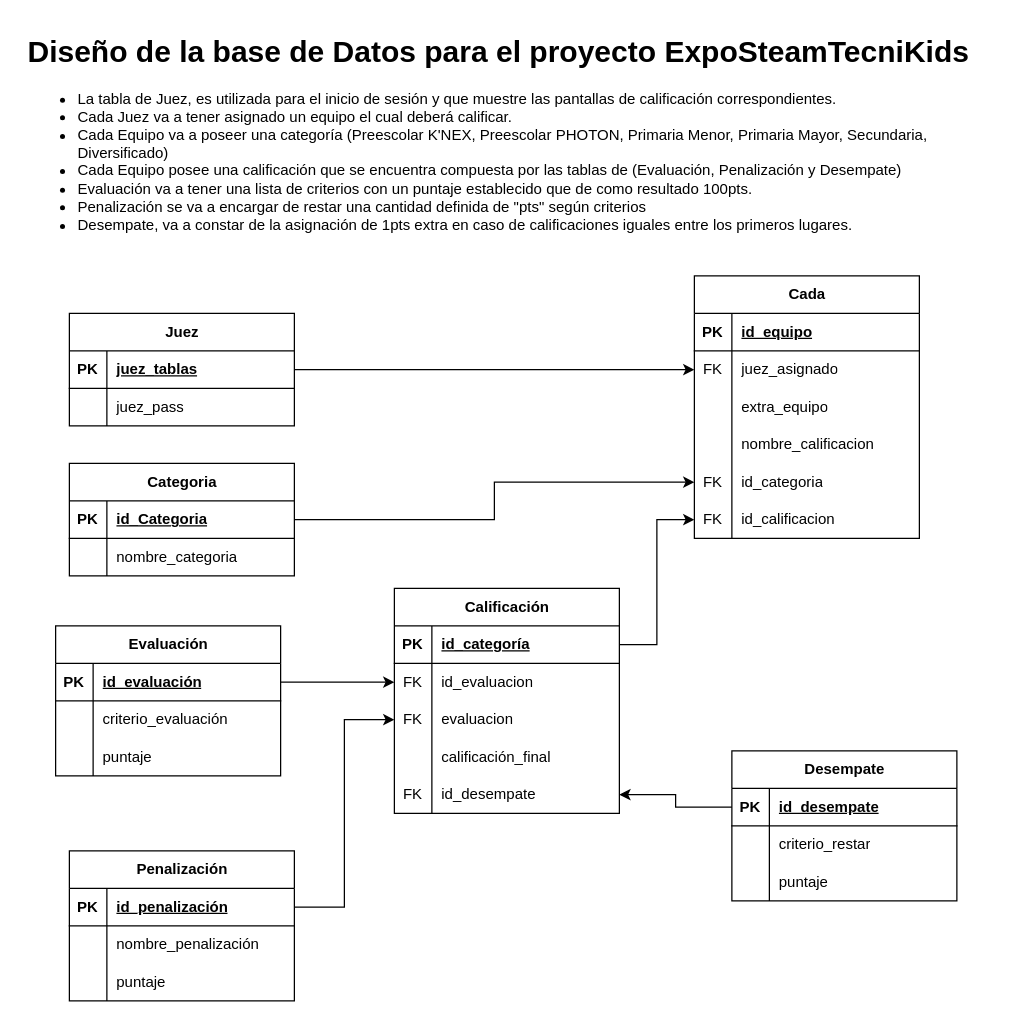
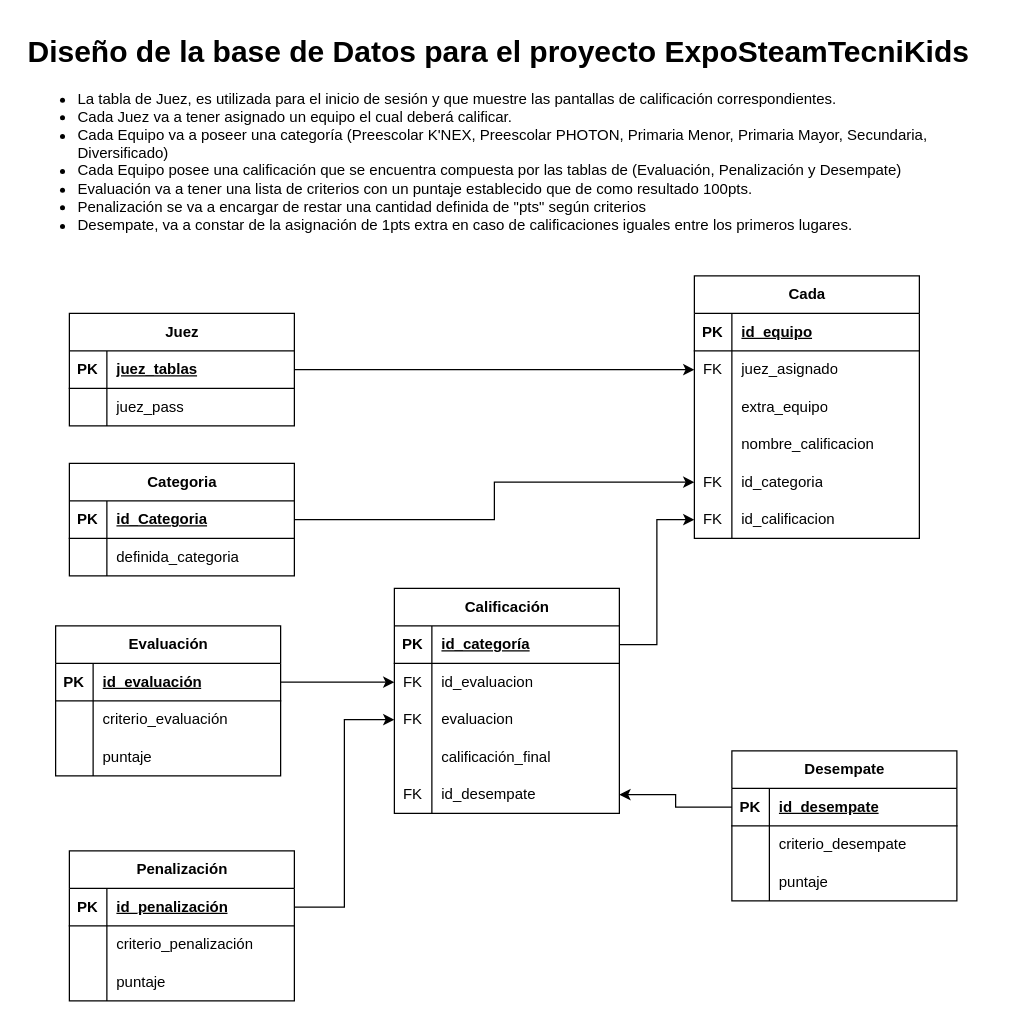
(182, 557) -> (187, 557)
(838, 844) -> (851, 844)
(191, 944) -> (195, 944)
